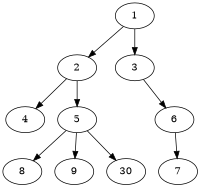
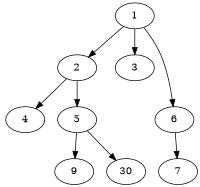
(152, 91) -> (163, 61)
(22, 172) -> none
